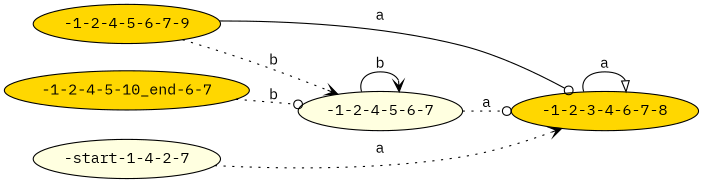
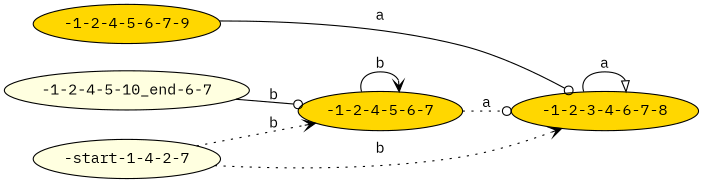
(256, 63) -> (251, 136)
(127, 90) -> (127, 90)
(265, 102) -> (265, 102)
(380, 111) -> (380, 111)
(380, 149) -> (380, 149)
